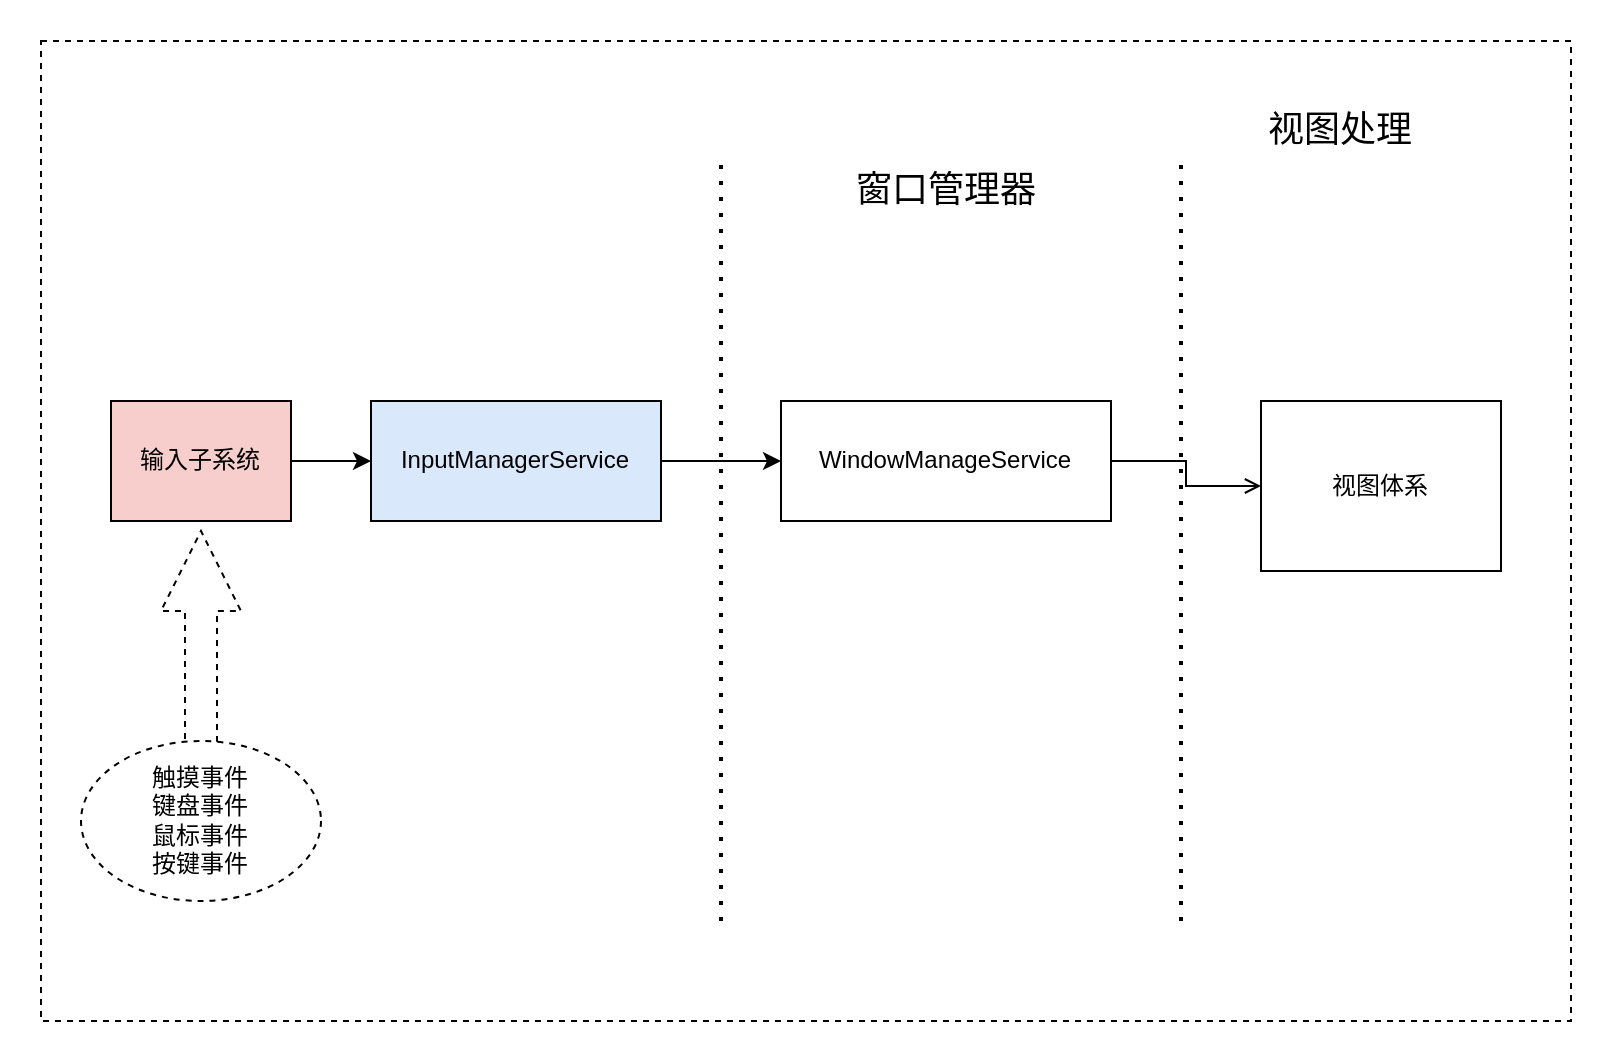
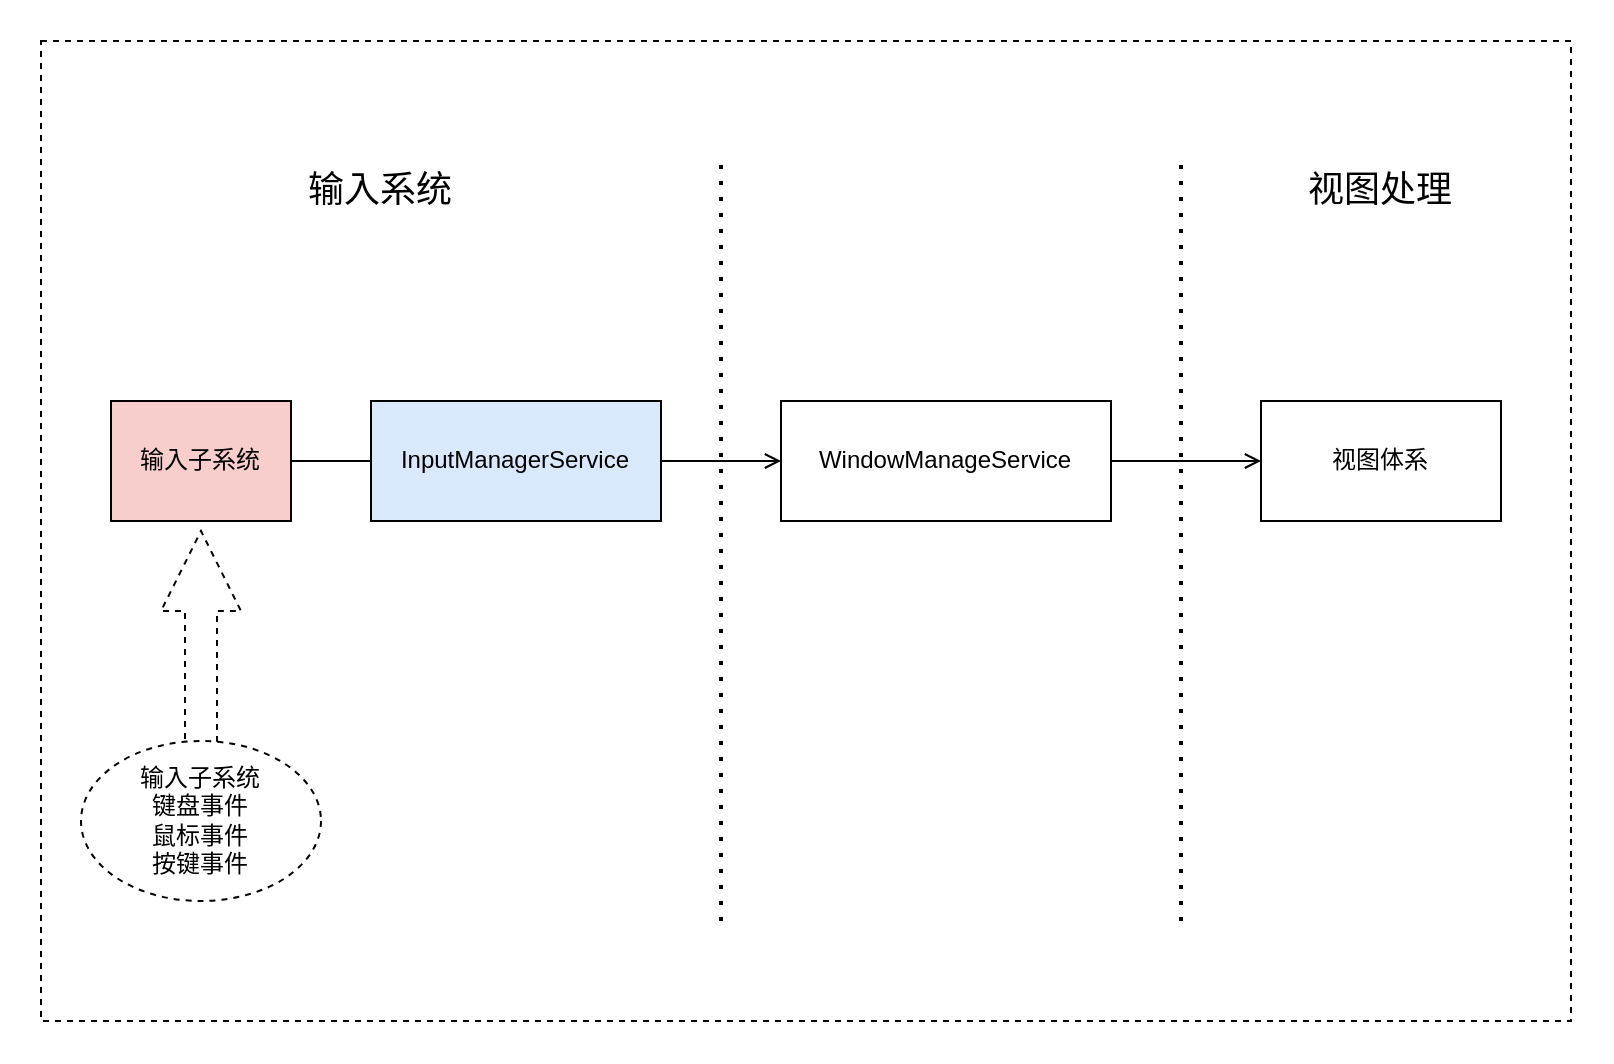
(1341, 131) -> (1381, 191)
none -> (381, 191)
(946, 191) -> none
(356, 461) -> (361, 461)
(766, 461) -> (768, 461)
(1381, 486) -> (1381, 461)
(201, 821) -> (201, 821)
